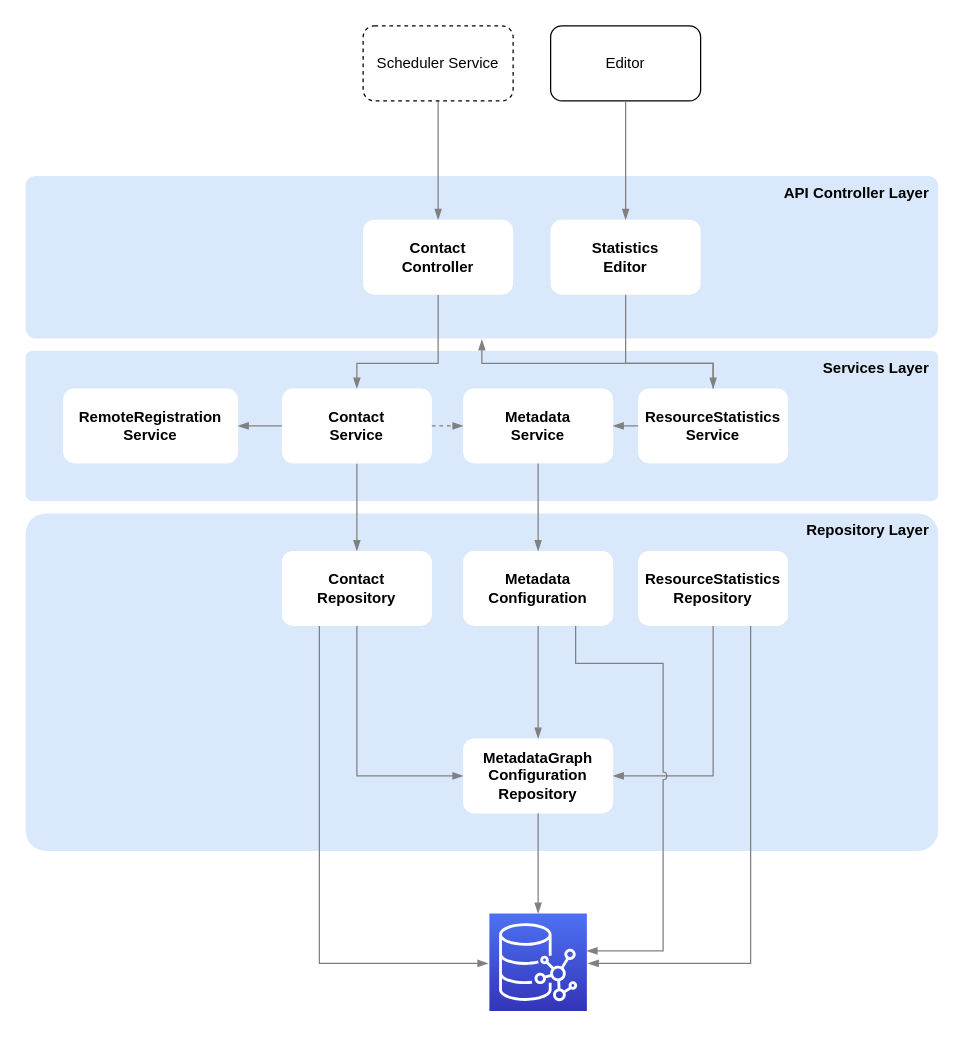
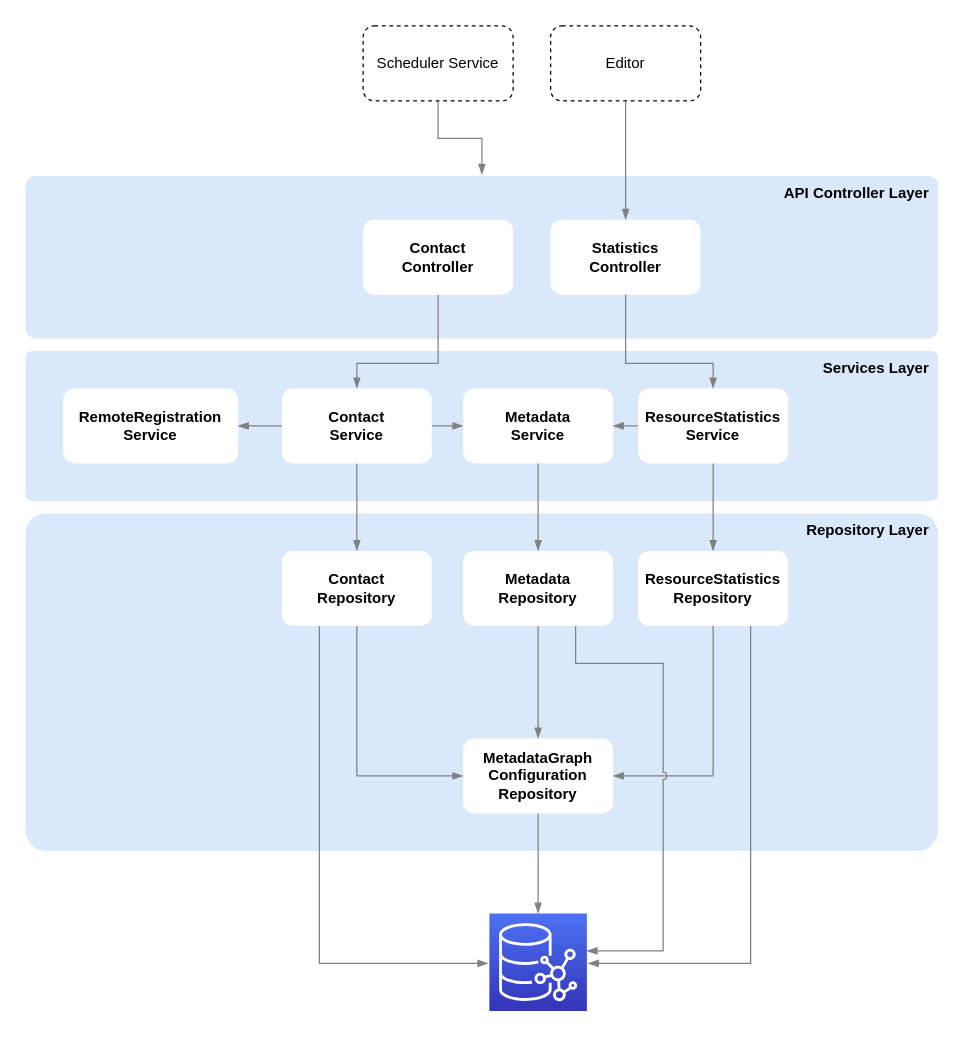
(626, 63) -> (626, 63)
(438, 172) -> (472, 138)
(626, 257) -> (626, 257)
(546, 363) -> (713, 501)
(443, 426) -> (443, 426)
(538, 588) -> (538, 588)
